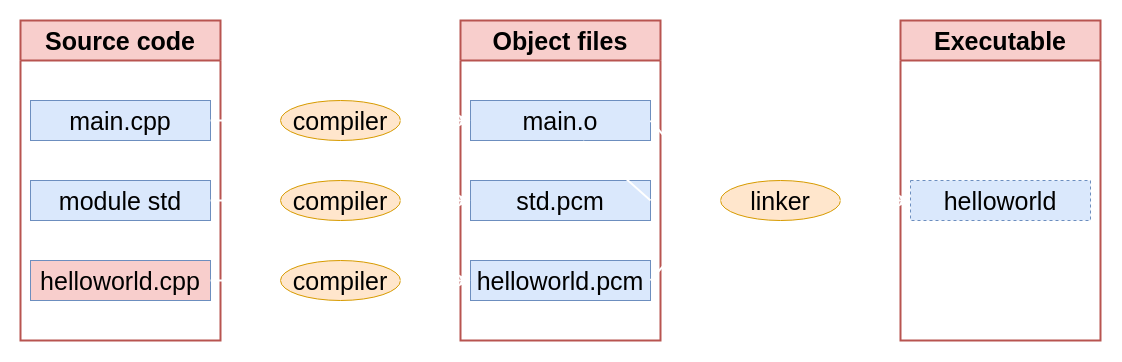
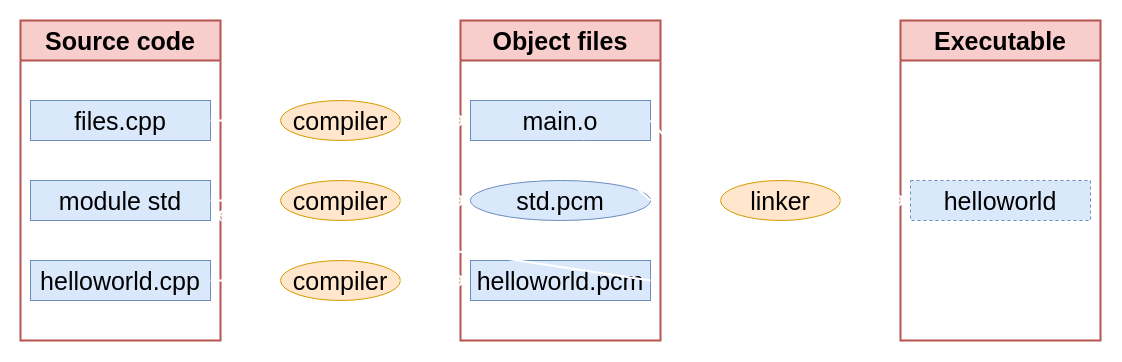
(121, 121) -> (121, 121)
(561, 201) -> (561, 201)
(662, 268) -> (629, 277)
(121, 281) -> (121, 281)
